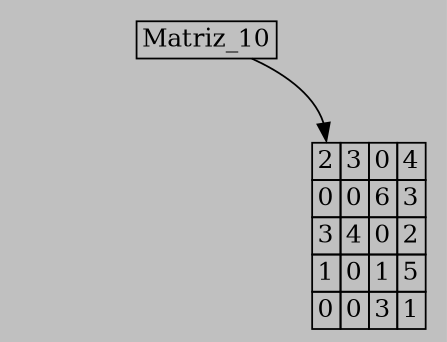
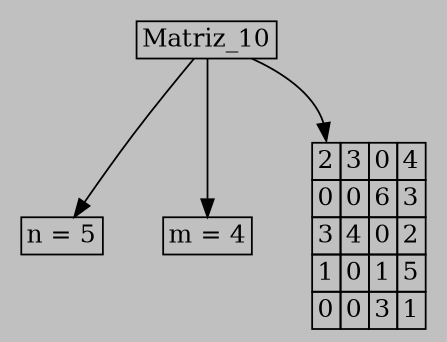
none -> (62, 235)
none -> (208, 235)
